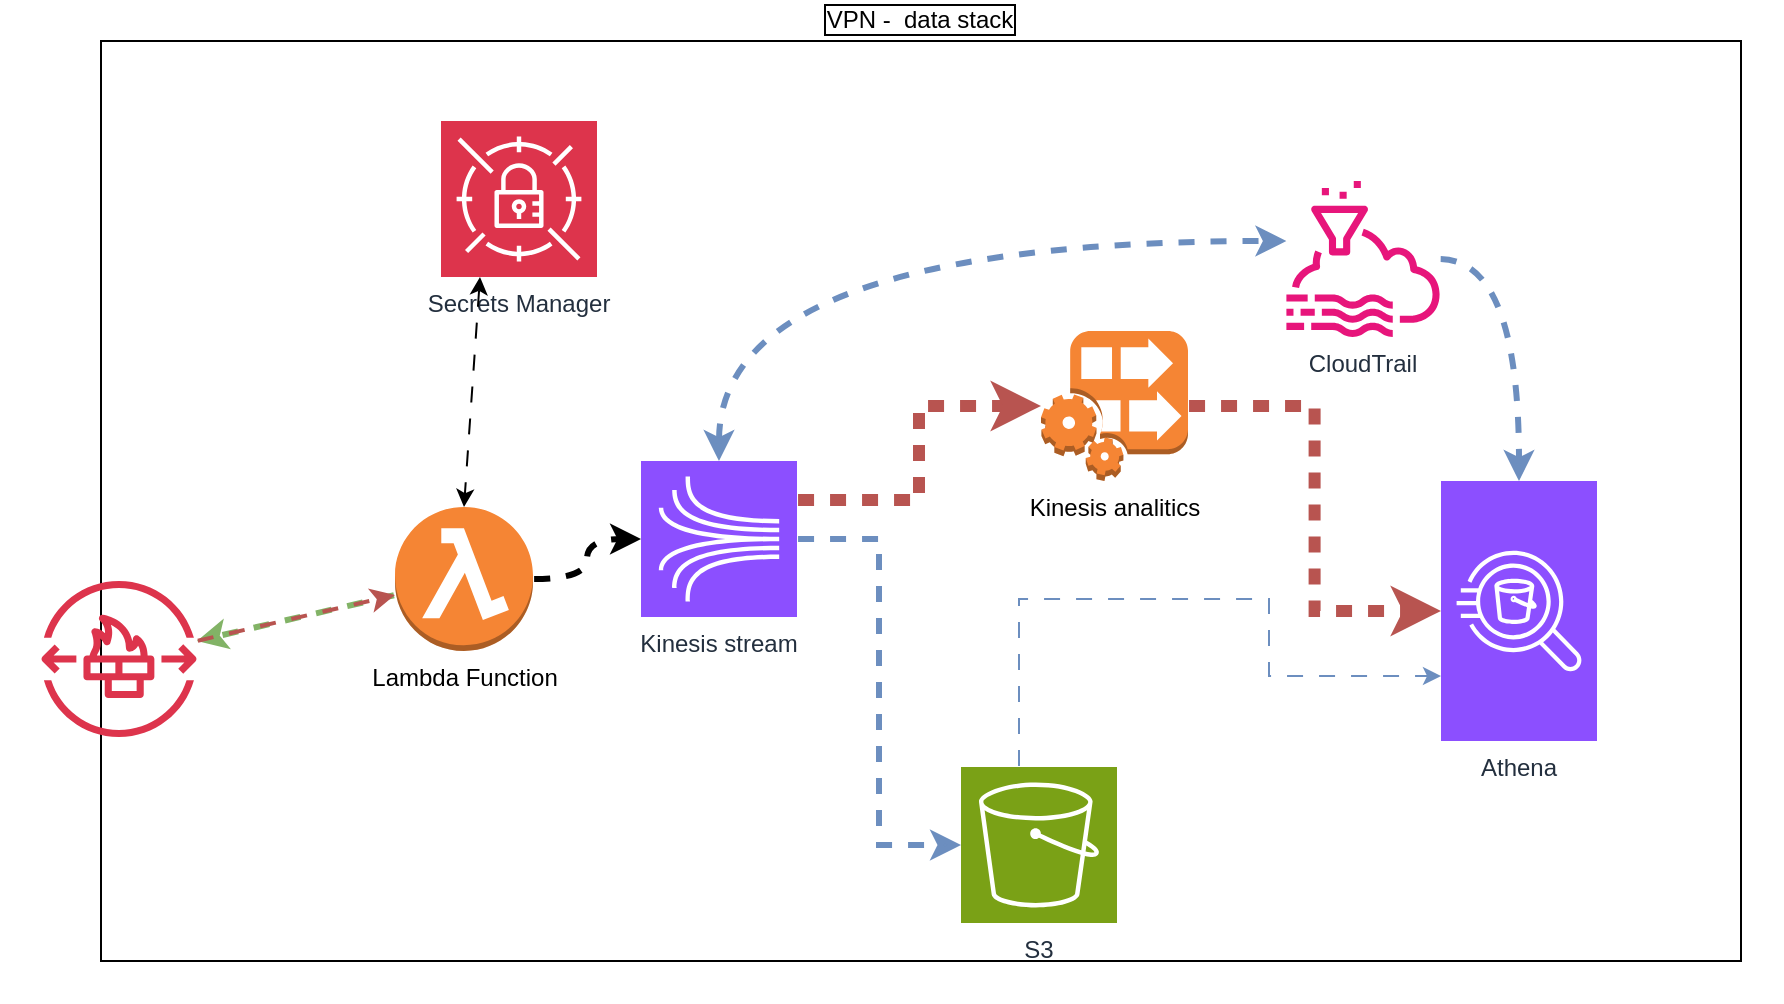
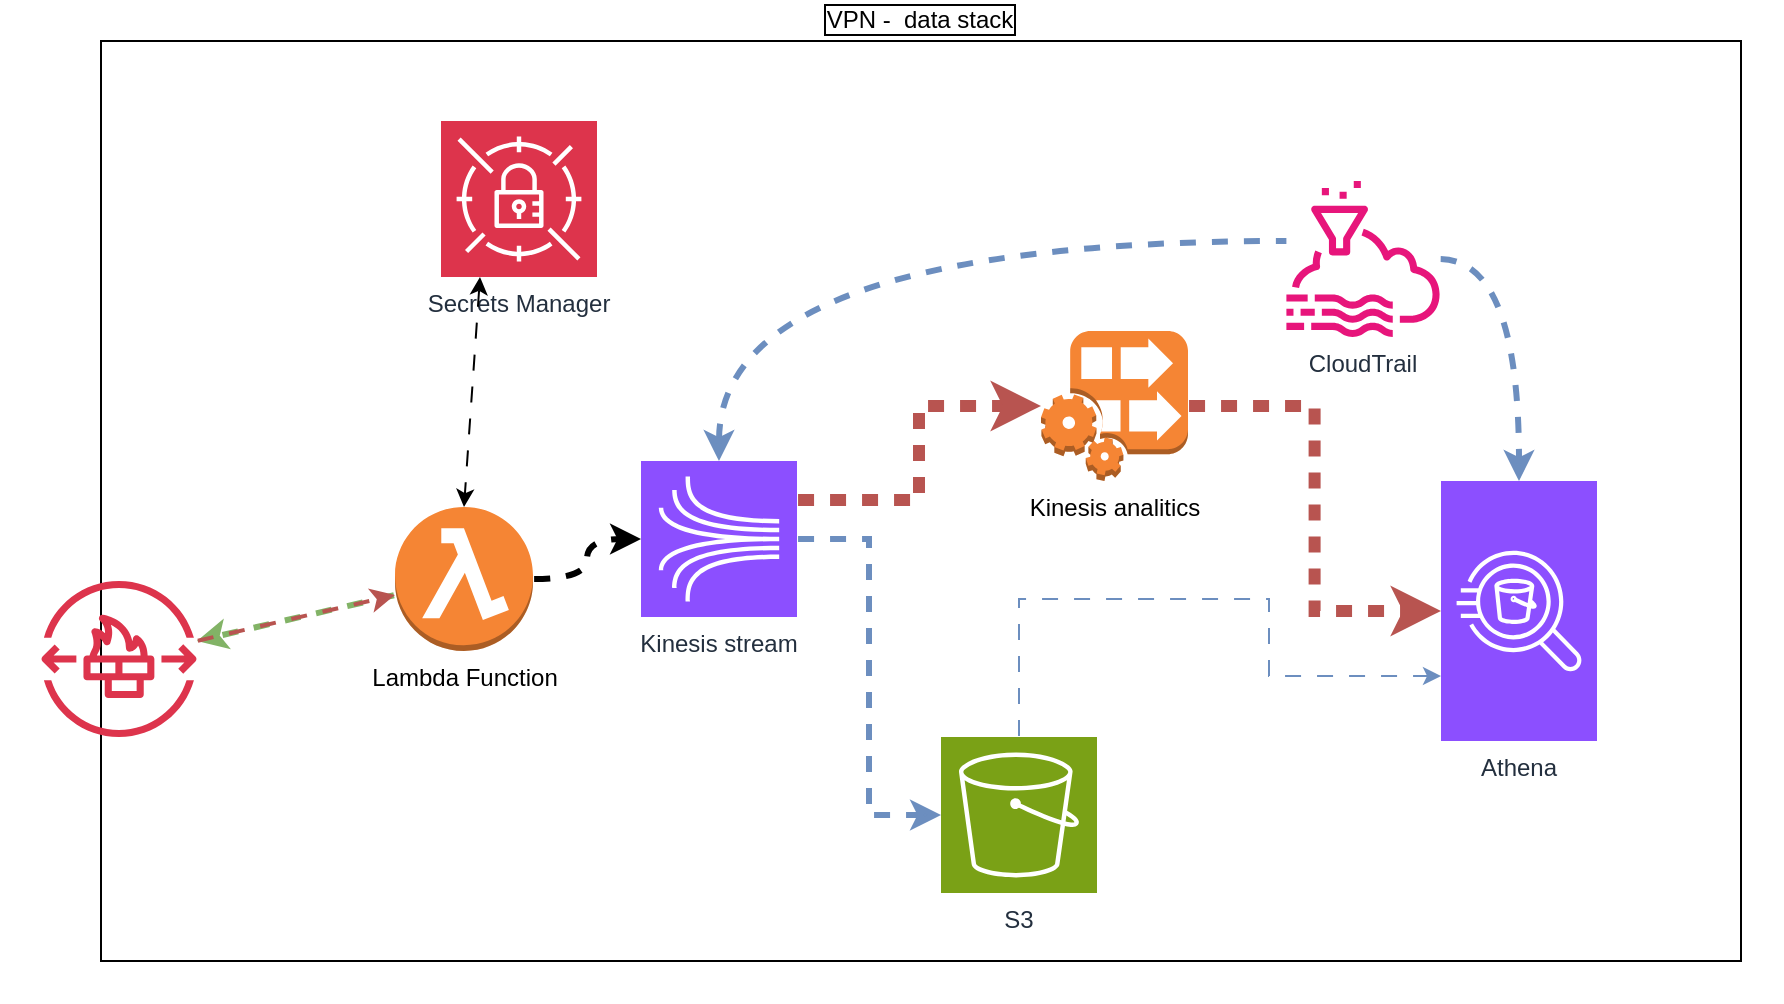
(1261, 241) -> (1271, 241)
(1039, 845) -> (1019, 815)
